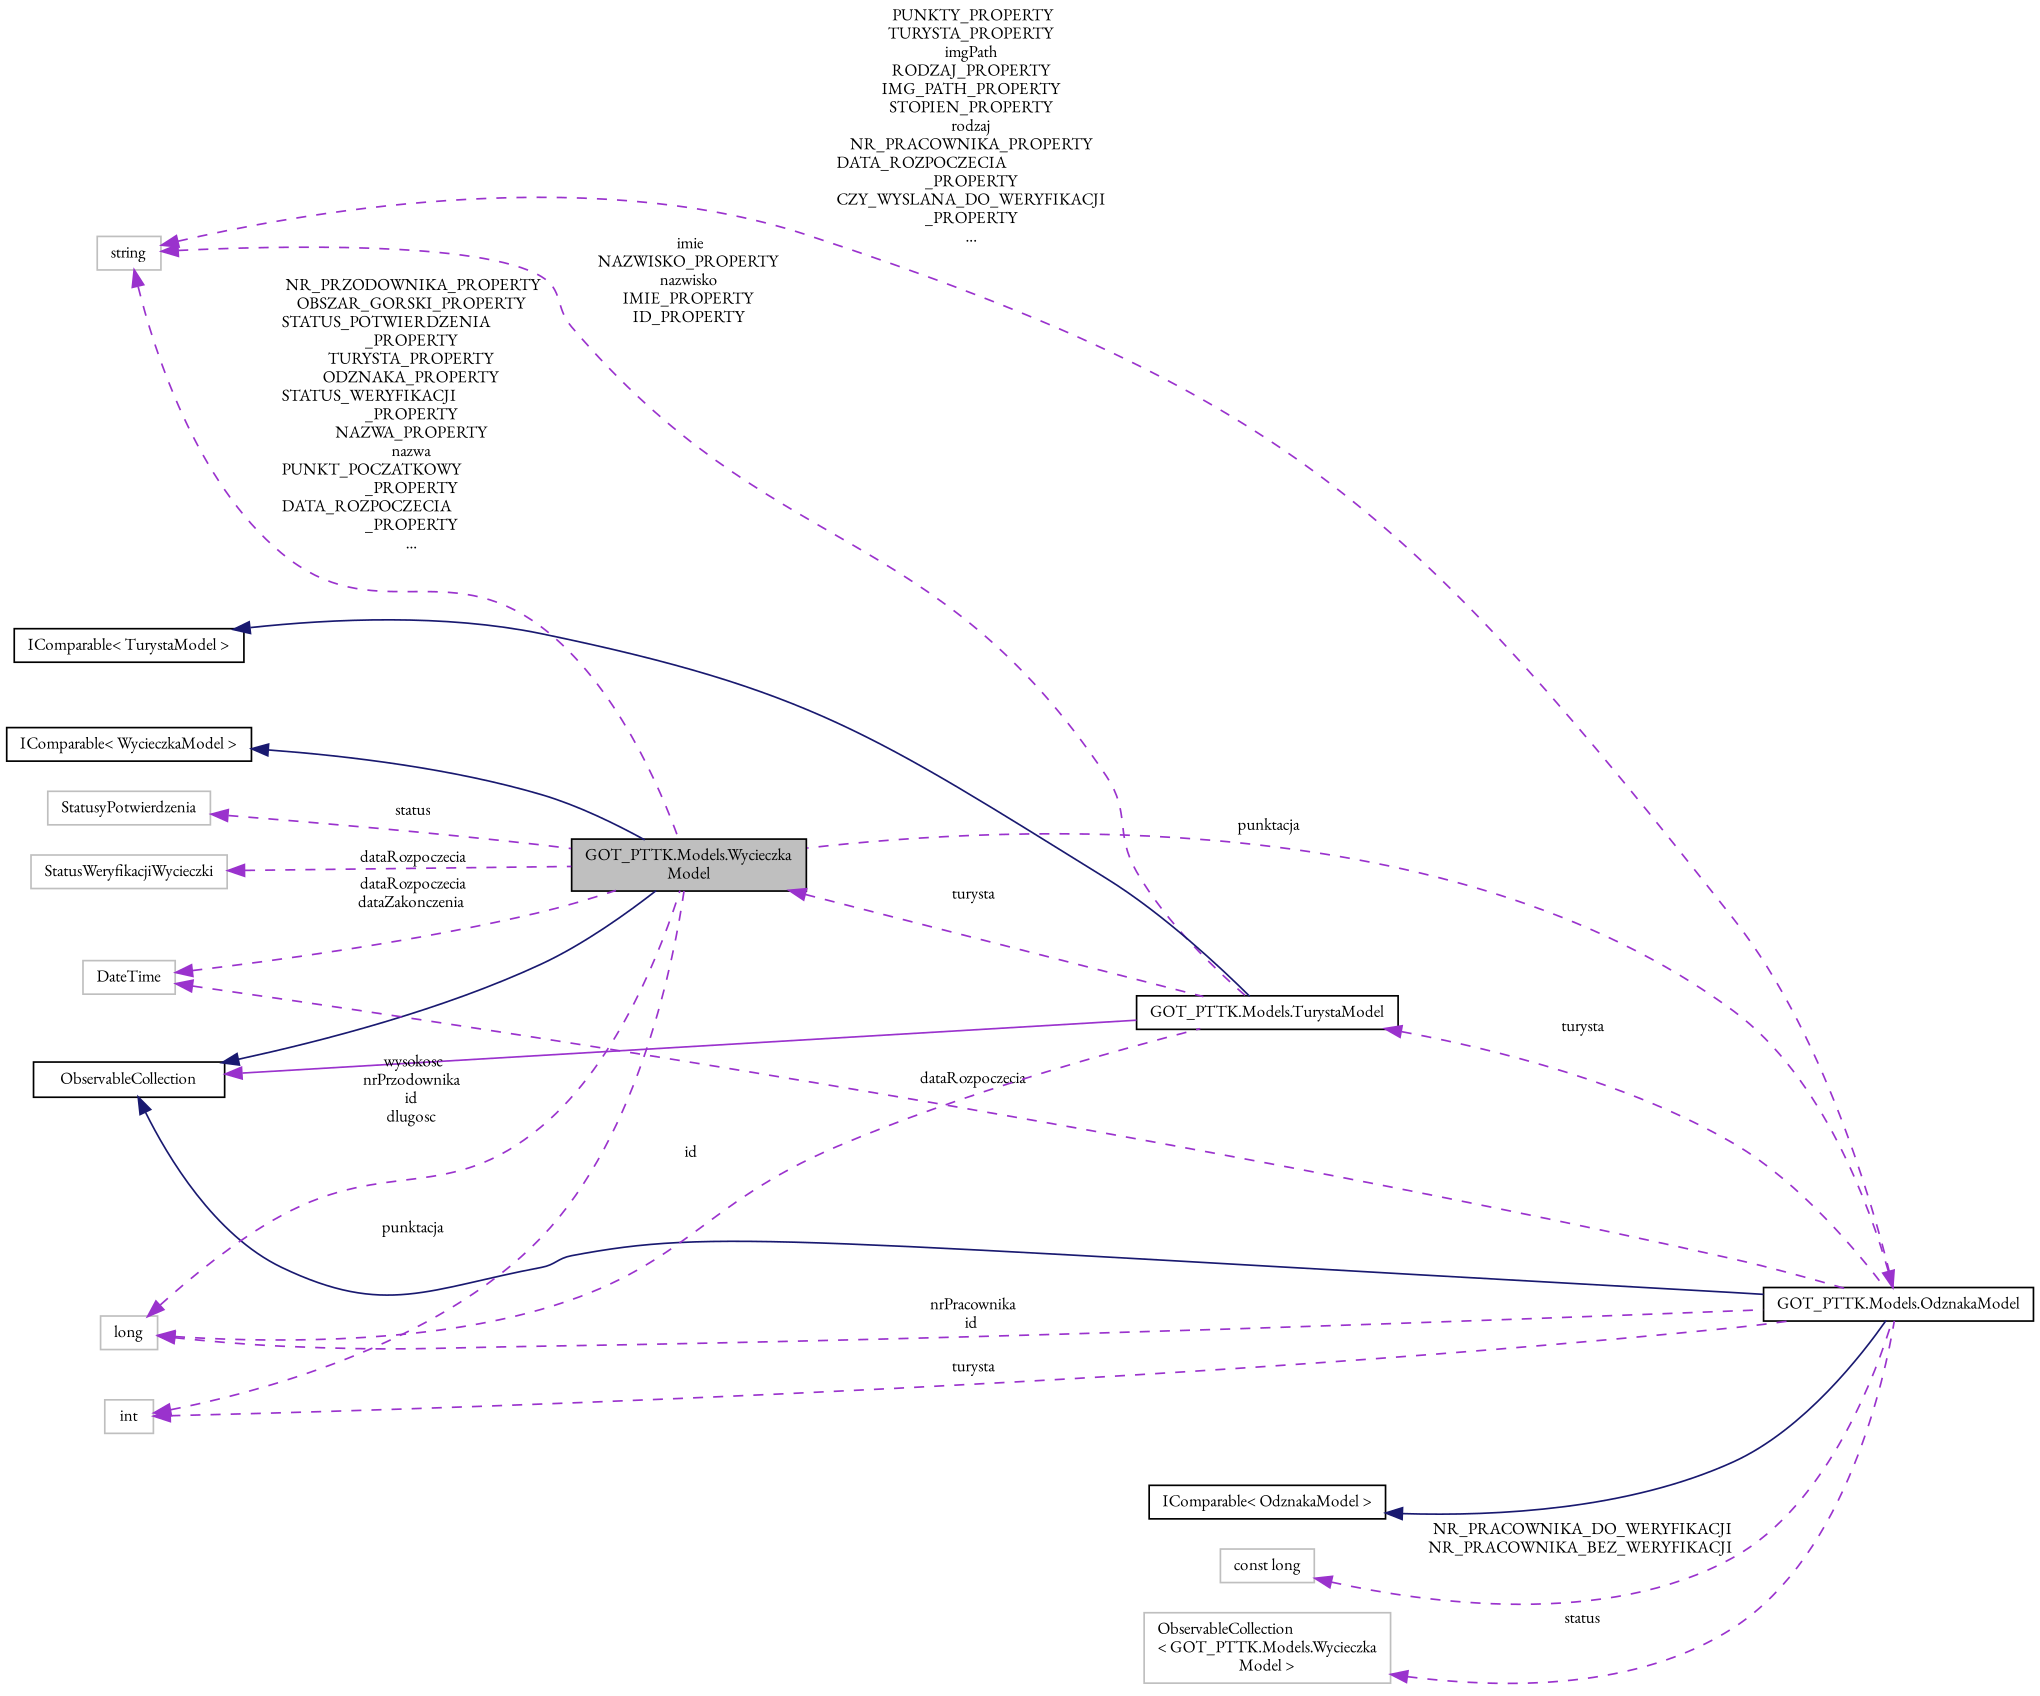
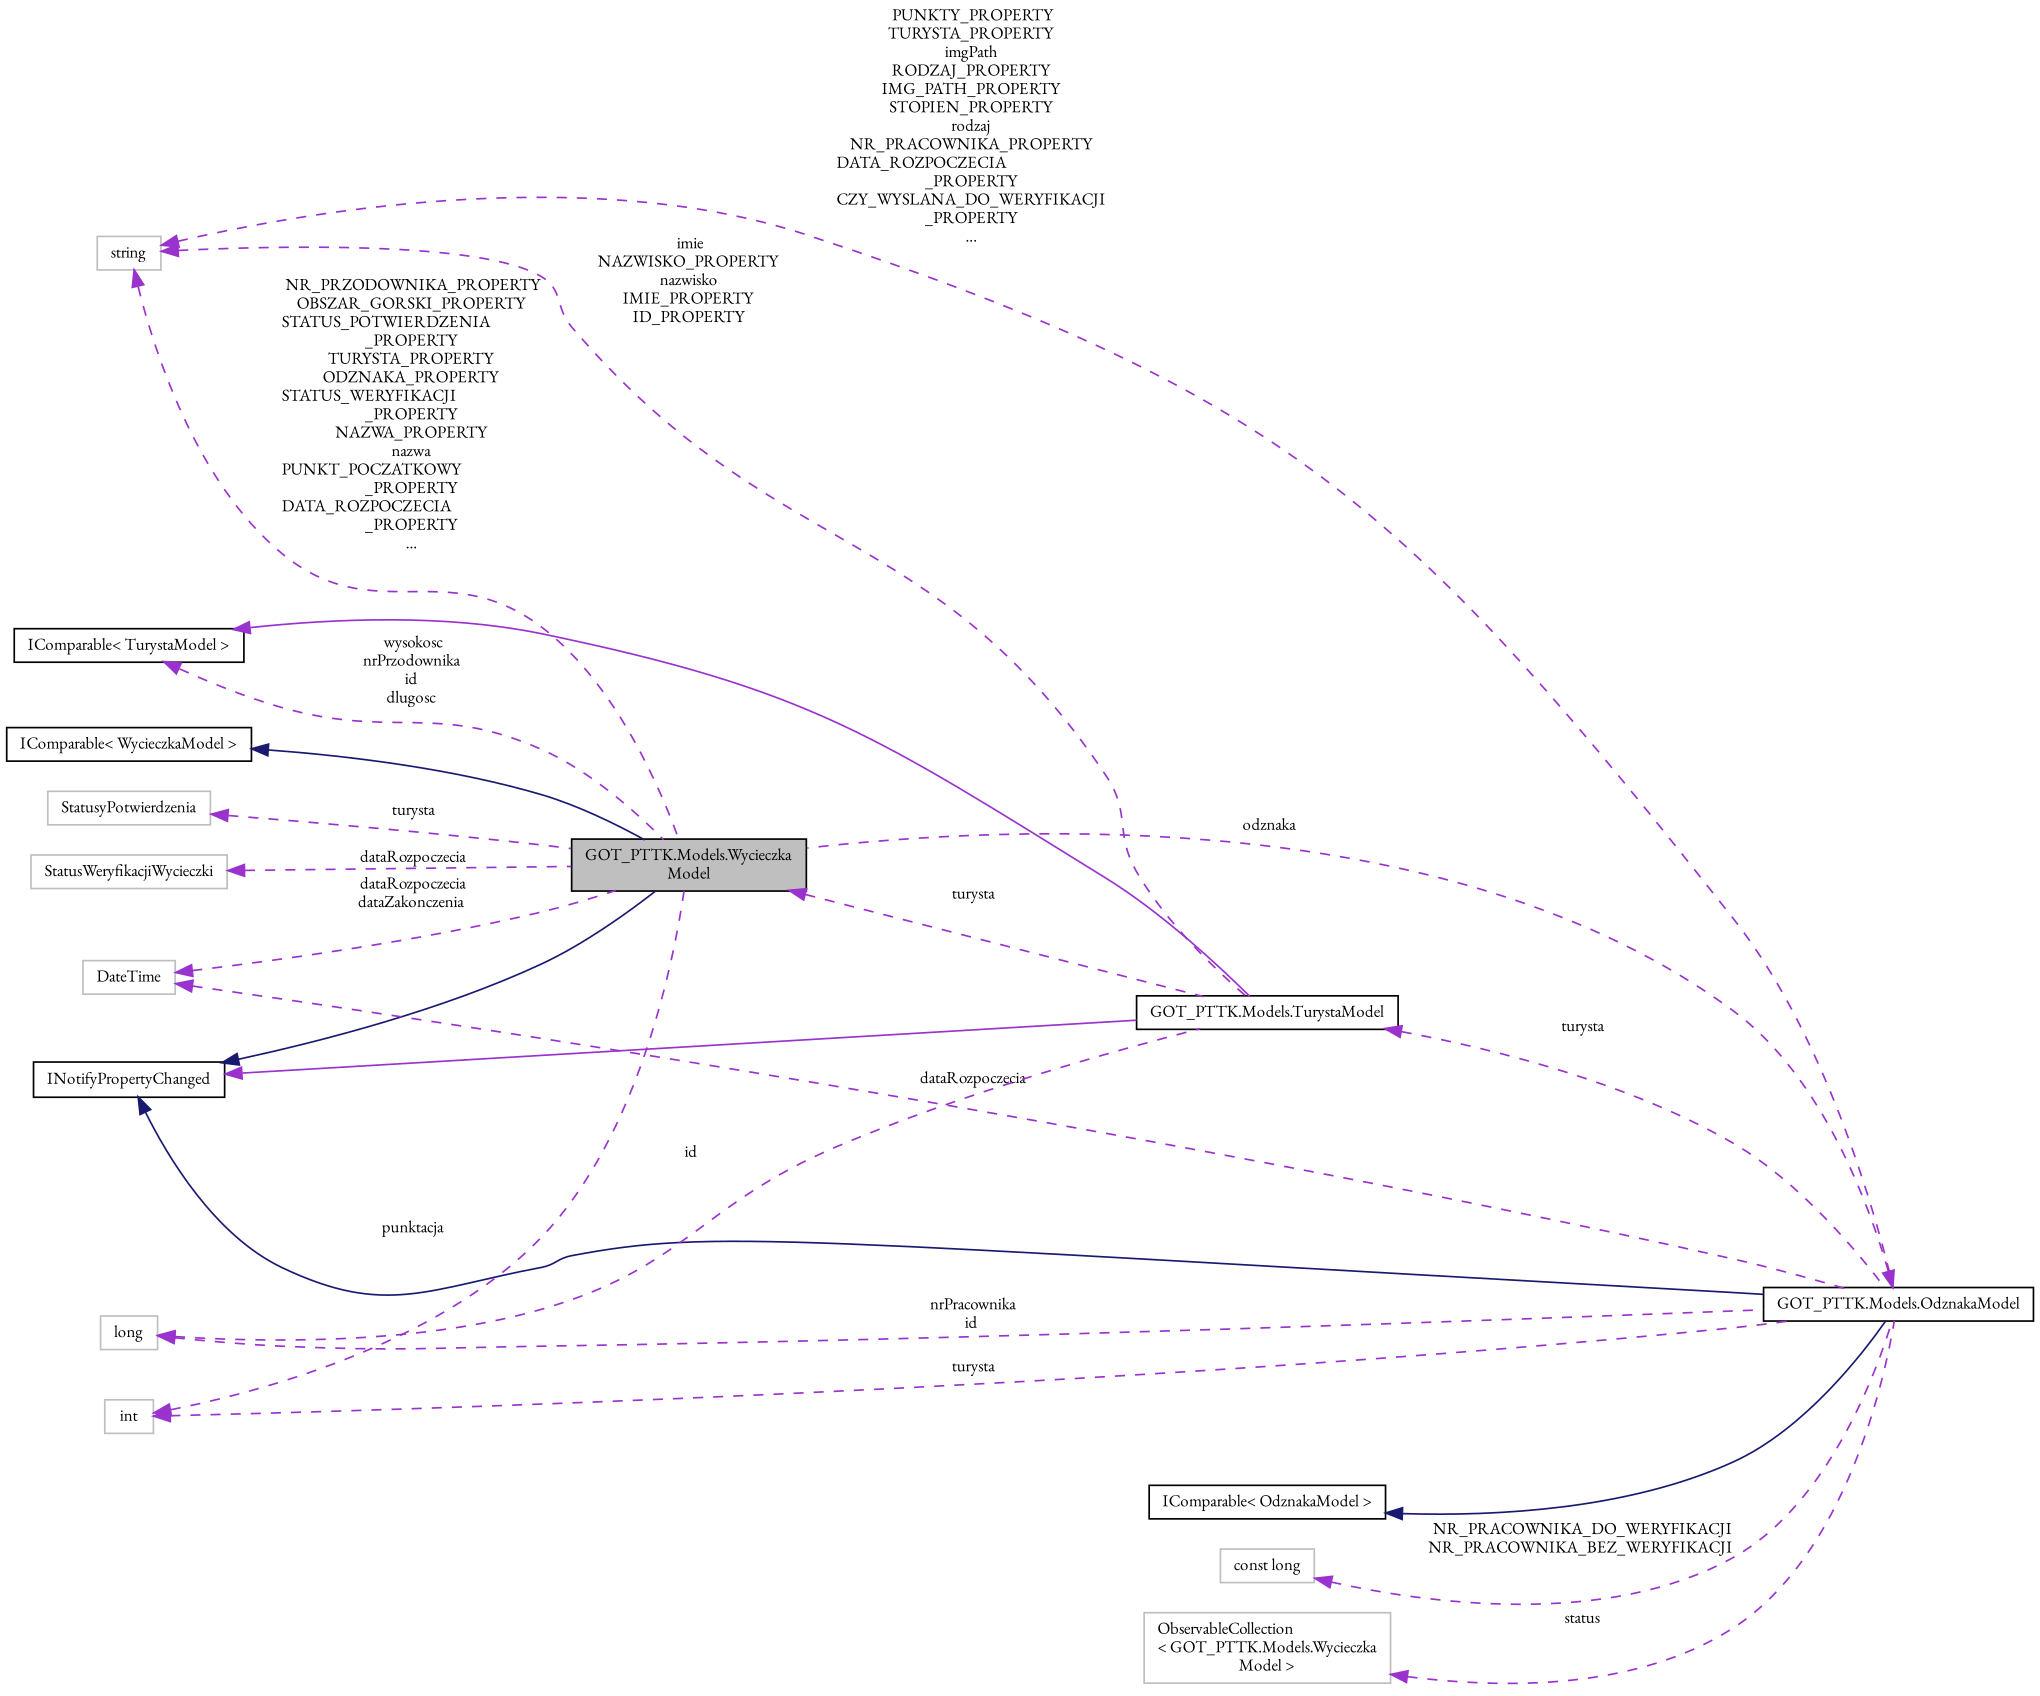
(789, 703) -> (789, 703)
(412, 811) -> (412, 811)
(1267, 826) -> (1267, 826)
(129, 1080) -> (129, 1080)
(476, 1165) -> (434, 723)
